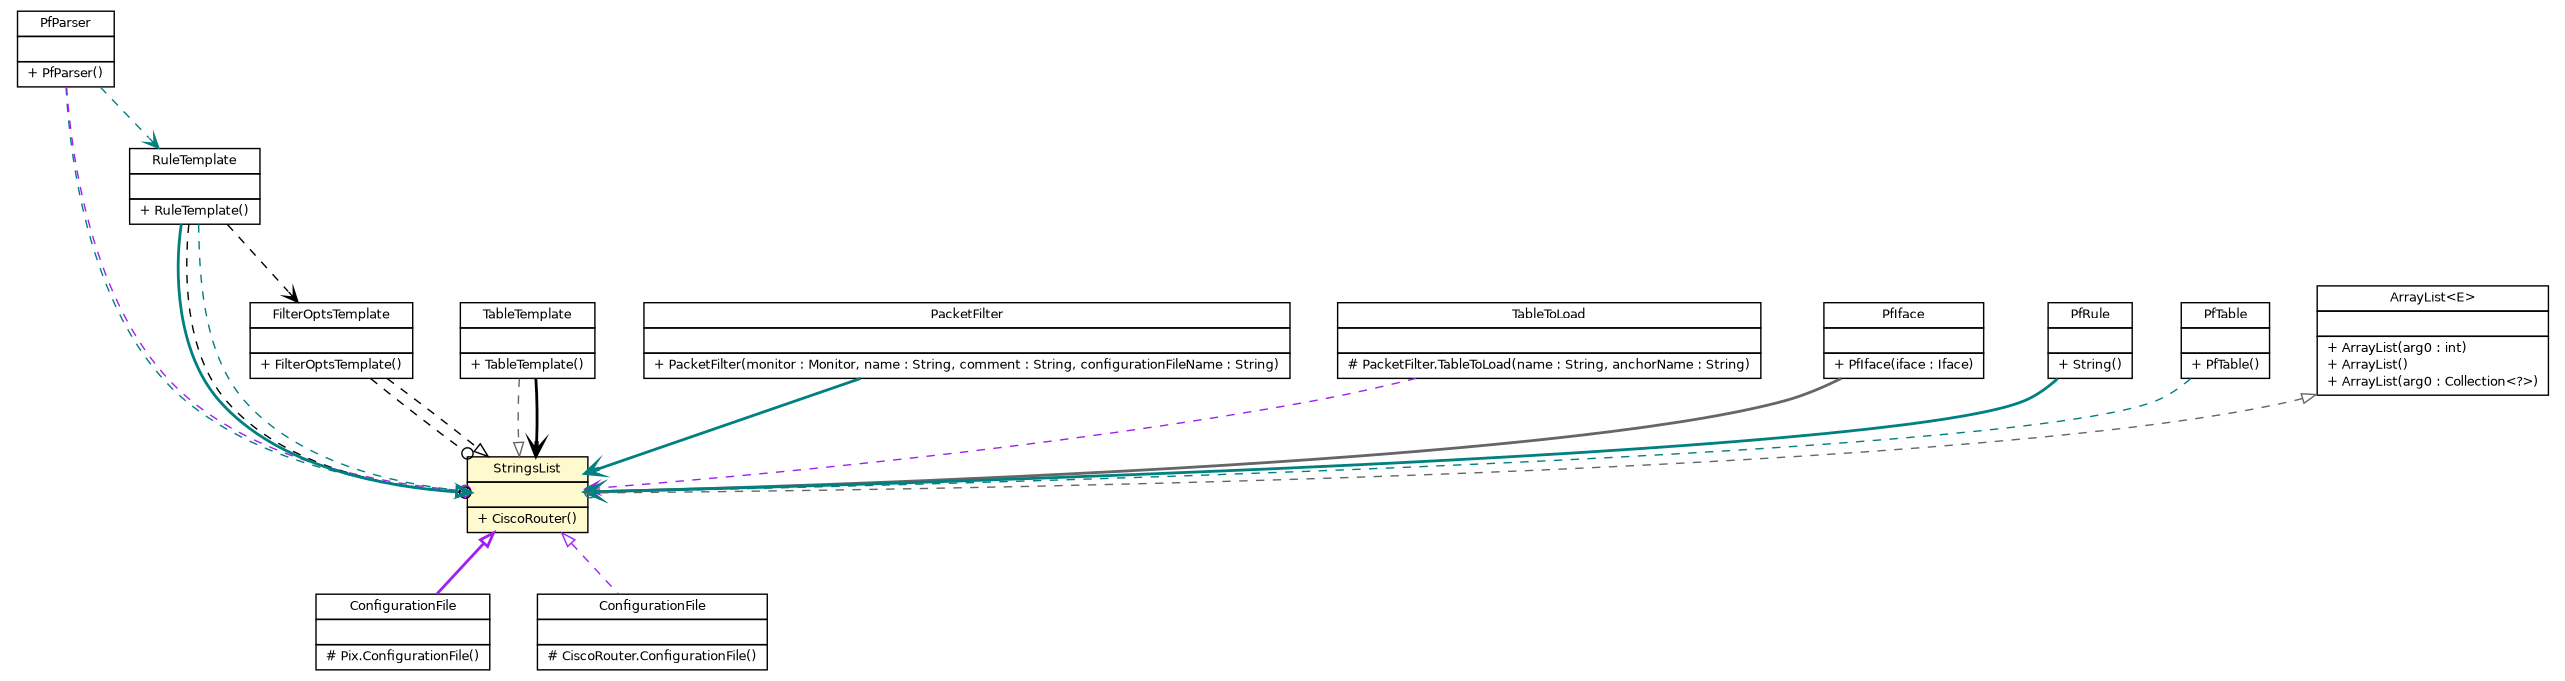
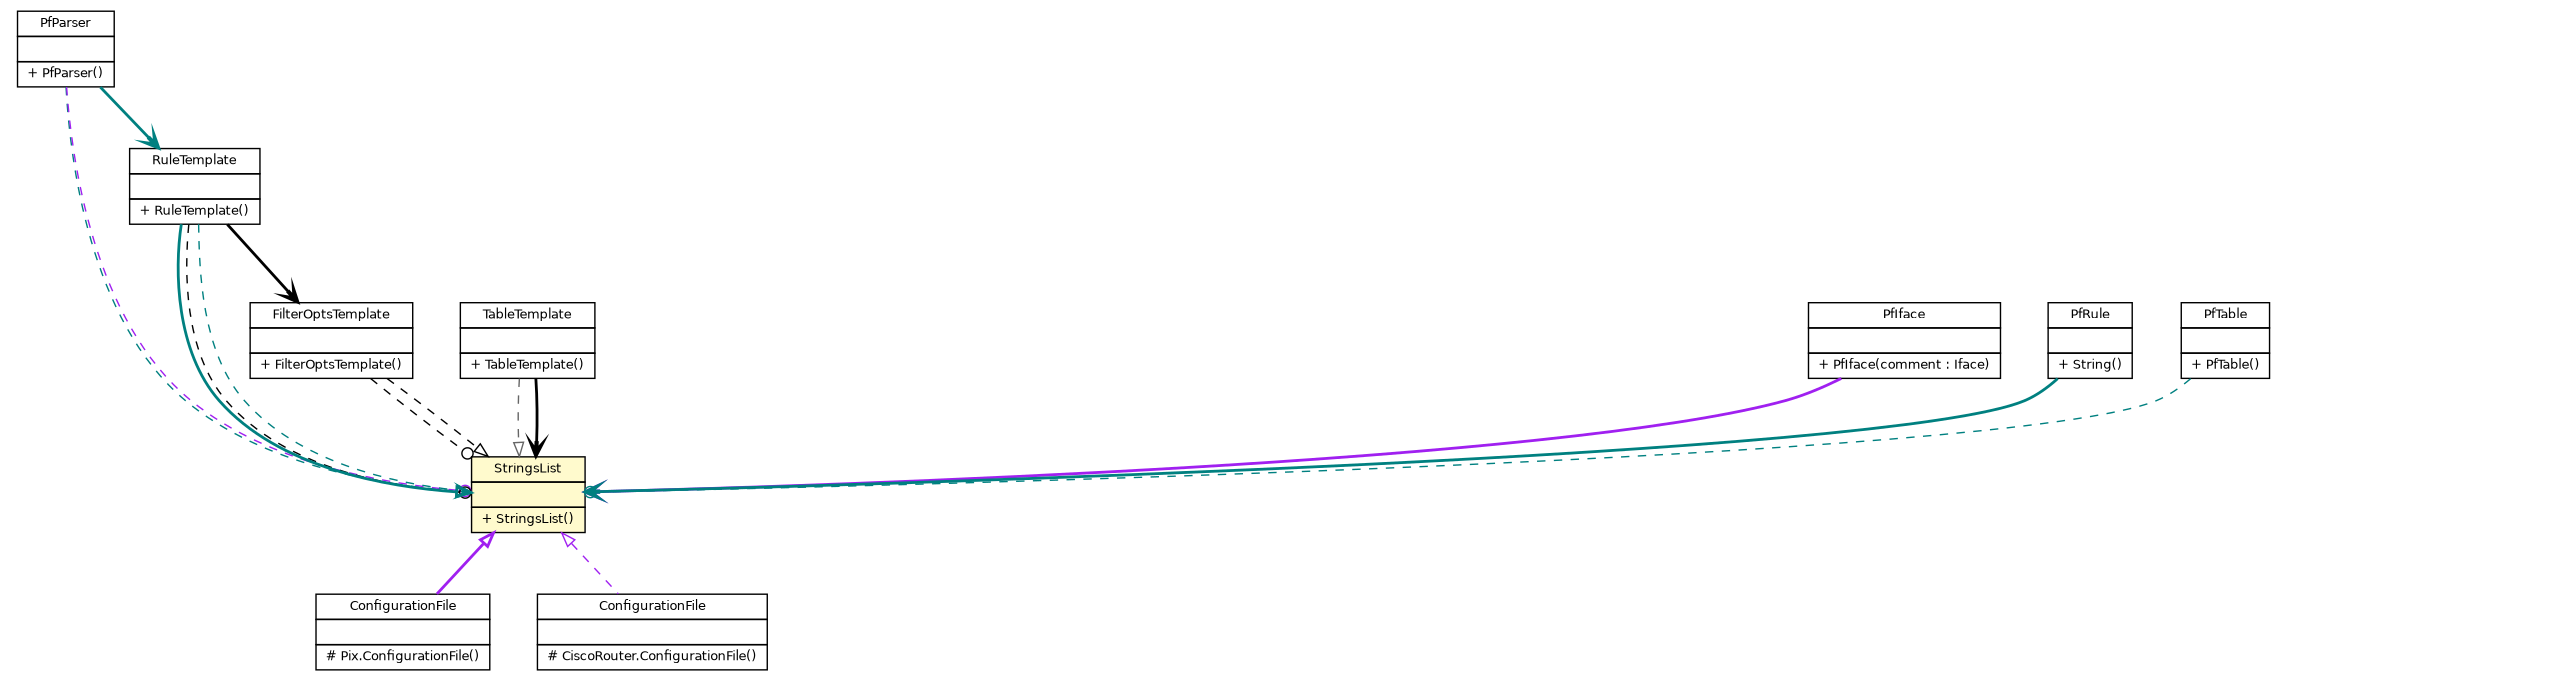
(125, 112) -> (125, 112)
(258, 258) -> (258, 258)
(966, 341) -> none
(1549, 341) -> none
(2432, 341) -> none
(1904, 365) -> (1904, 365)
(1349, 457) -> (1349, 457)
(528, 519) -> (528, 519)
